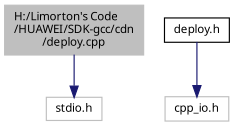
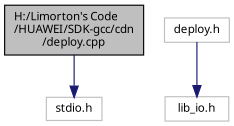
(74, 30) -> (74, 30)
(197, 30) -> (197, 30)
(197, 109) -> (197, 109)
